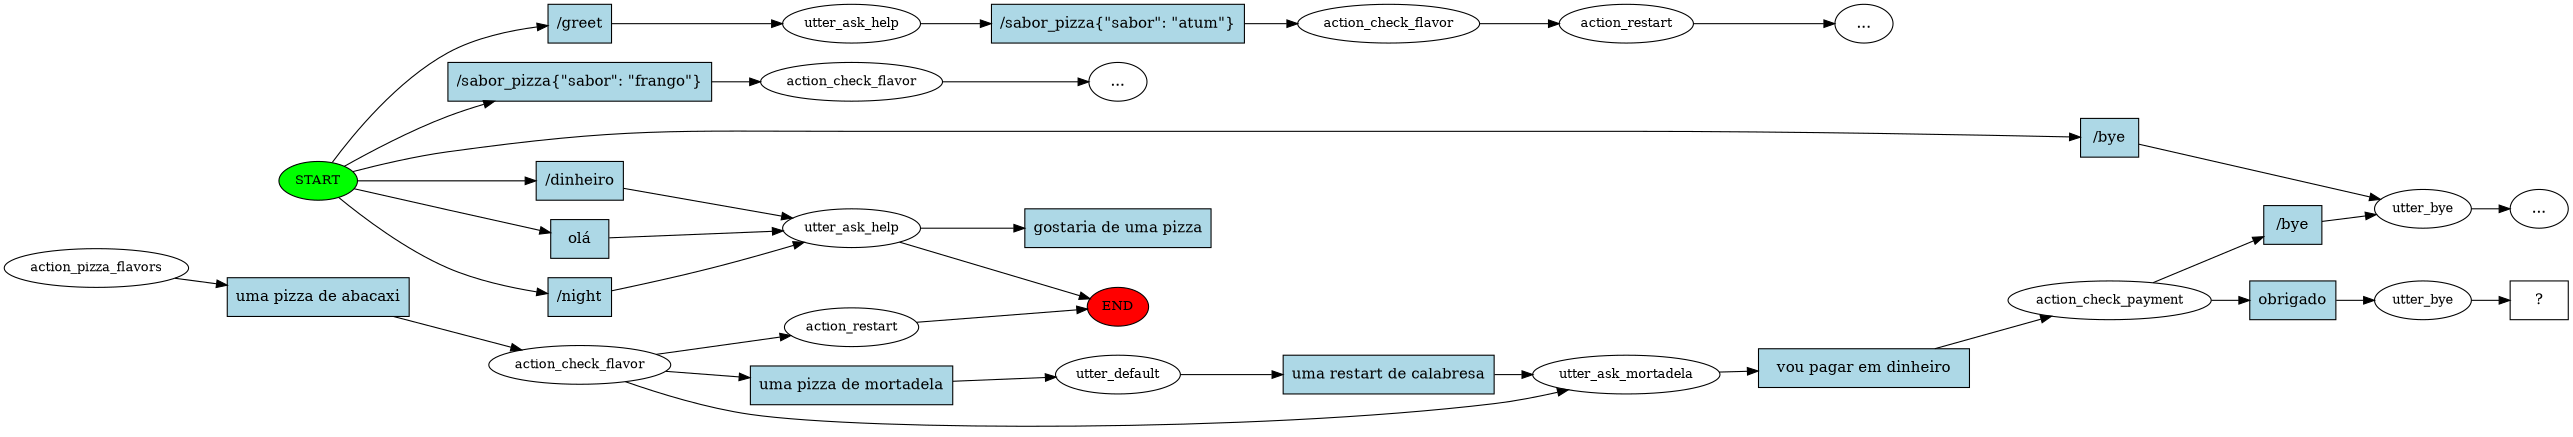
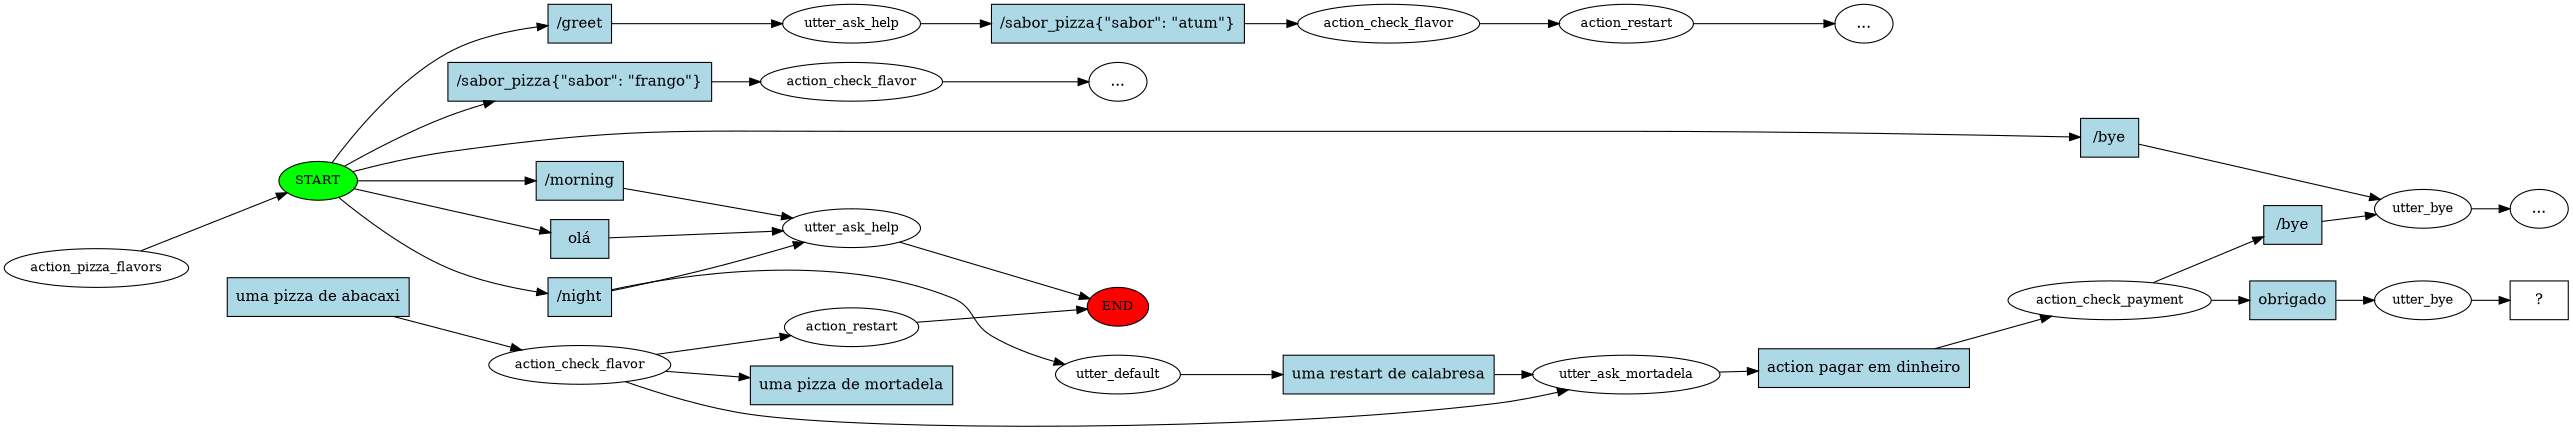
(580, 181) -> (580, 181)
(1118, 228) -> none
(196, 281) -> (209, 224)
(1864, 368) -> (1864, 368)
(999, 379) -> (845, 273)
